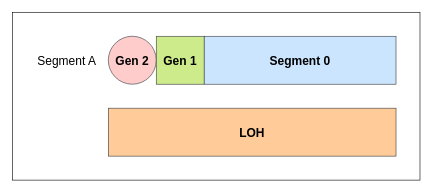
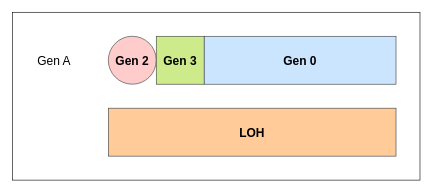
(55, 60) -> (47, 60)
(180, 60) -> (180, 60)
(300, 60) -> (300, 60)
